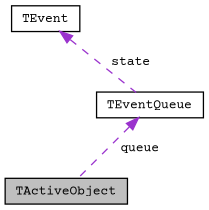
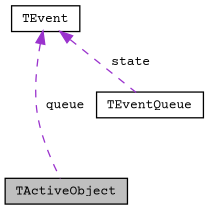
(103, 153) -> (37, 113)
